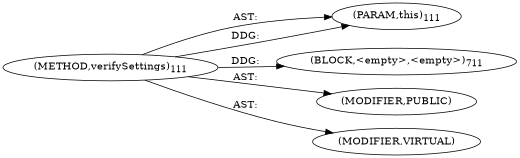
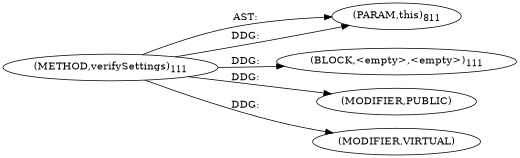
(432, 15) -> (432, 15)
(474, 60) -> (474, 60)
(247, 78) -> (247, 78)
(247, 105) -> (247, 105)
